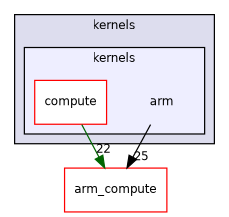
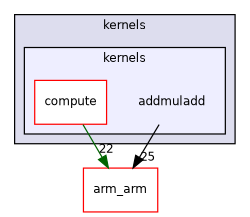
(162, 102) -> (172, 102)
(116, 190) -> (121, 190)
